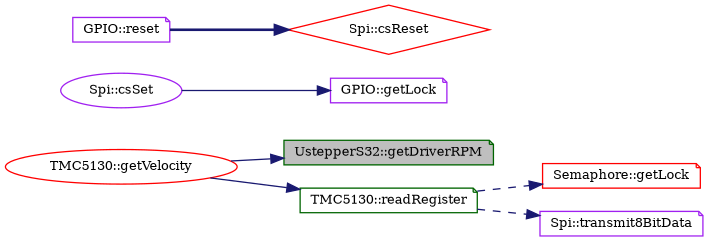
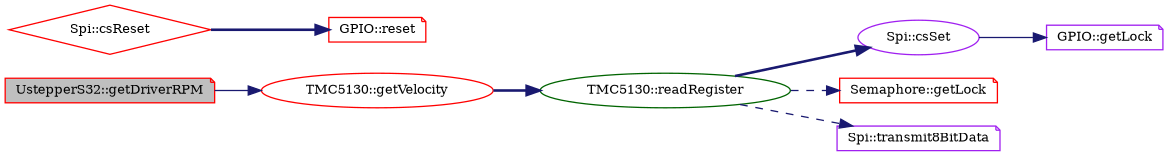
(121, 30) -> (377, 30)
(222, 30) -> (263, 30)
none -> (796, 63)
(389, 153) -> (110, 91)
(251, 160) -> (231, 91)
(249, 183) -> (510, 91)
(389, 200) -> (665, 91)
